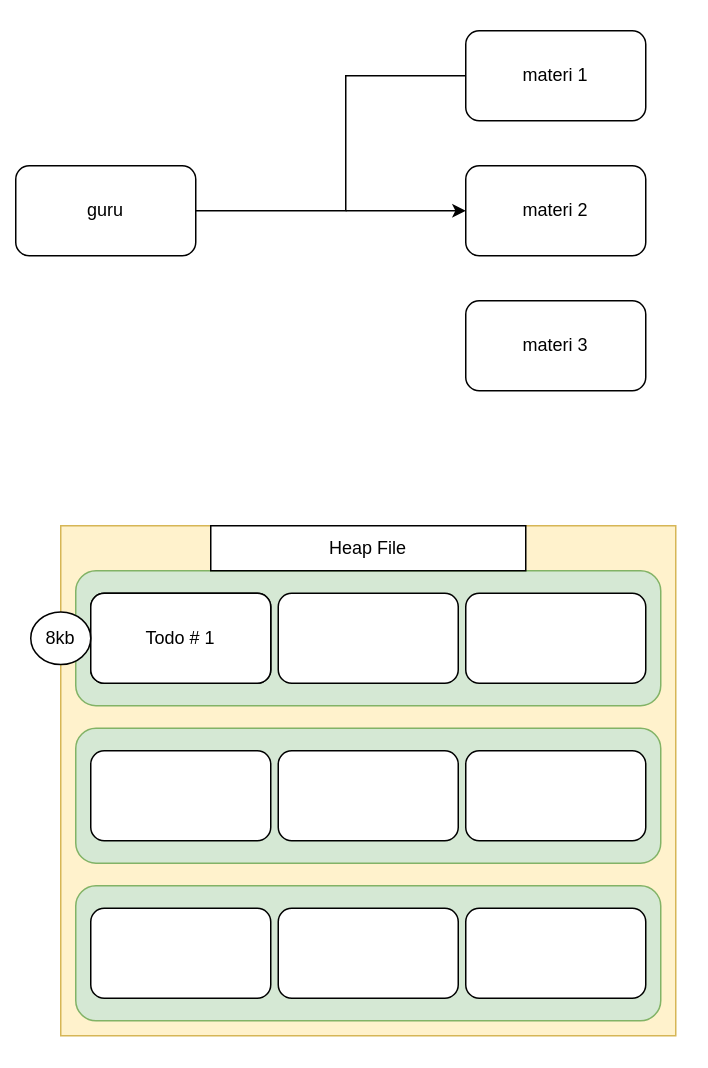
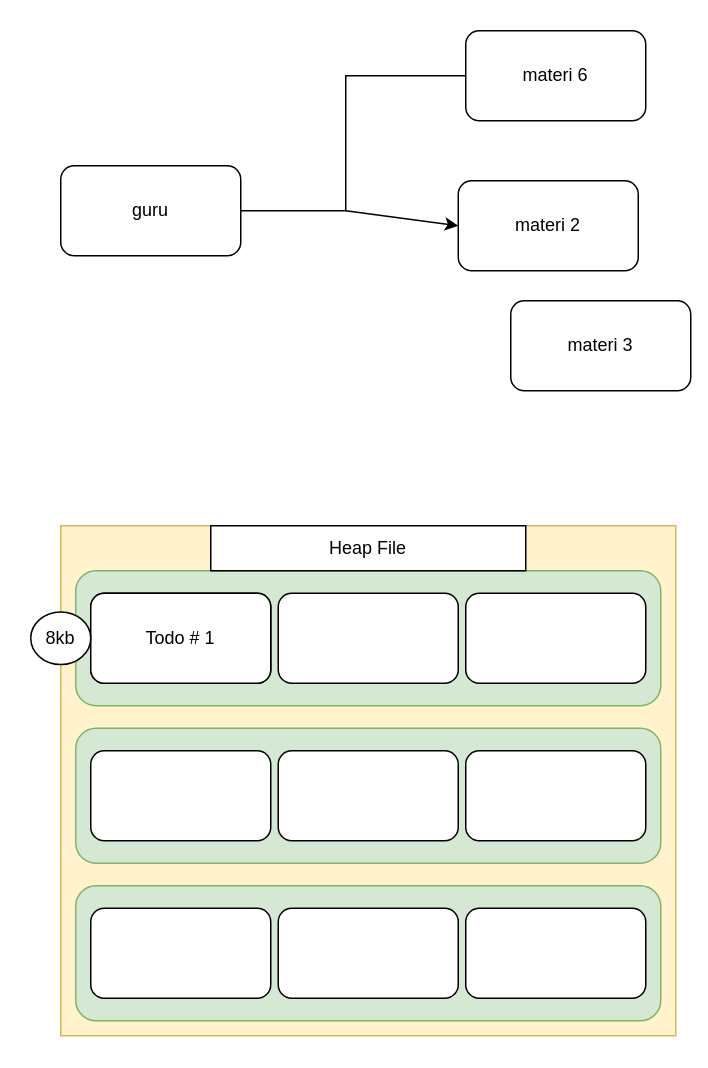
(556, 76) -> (556, 76)
(106, 211) -> (151, 211)
(556, 211) -> (548, 226)
(556, 346) -> (601, 346)
